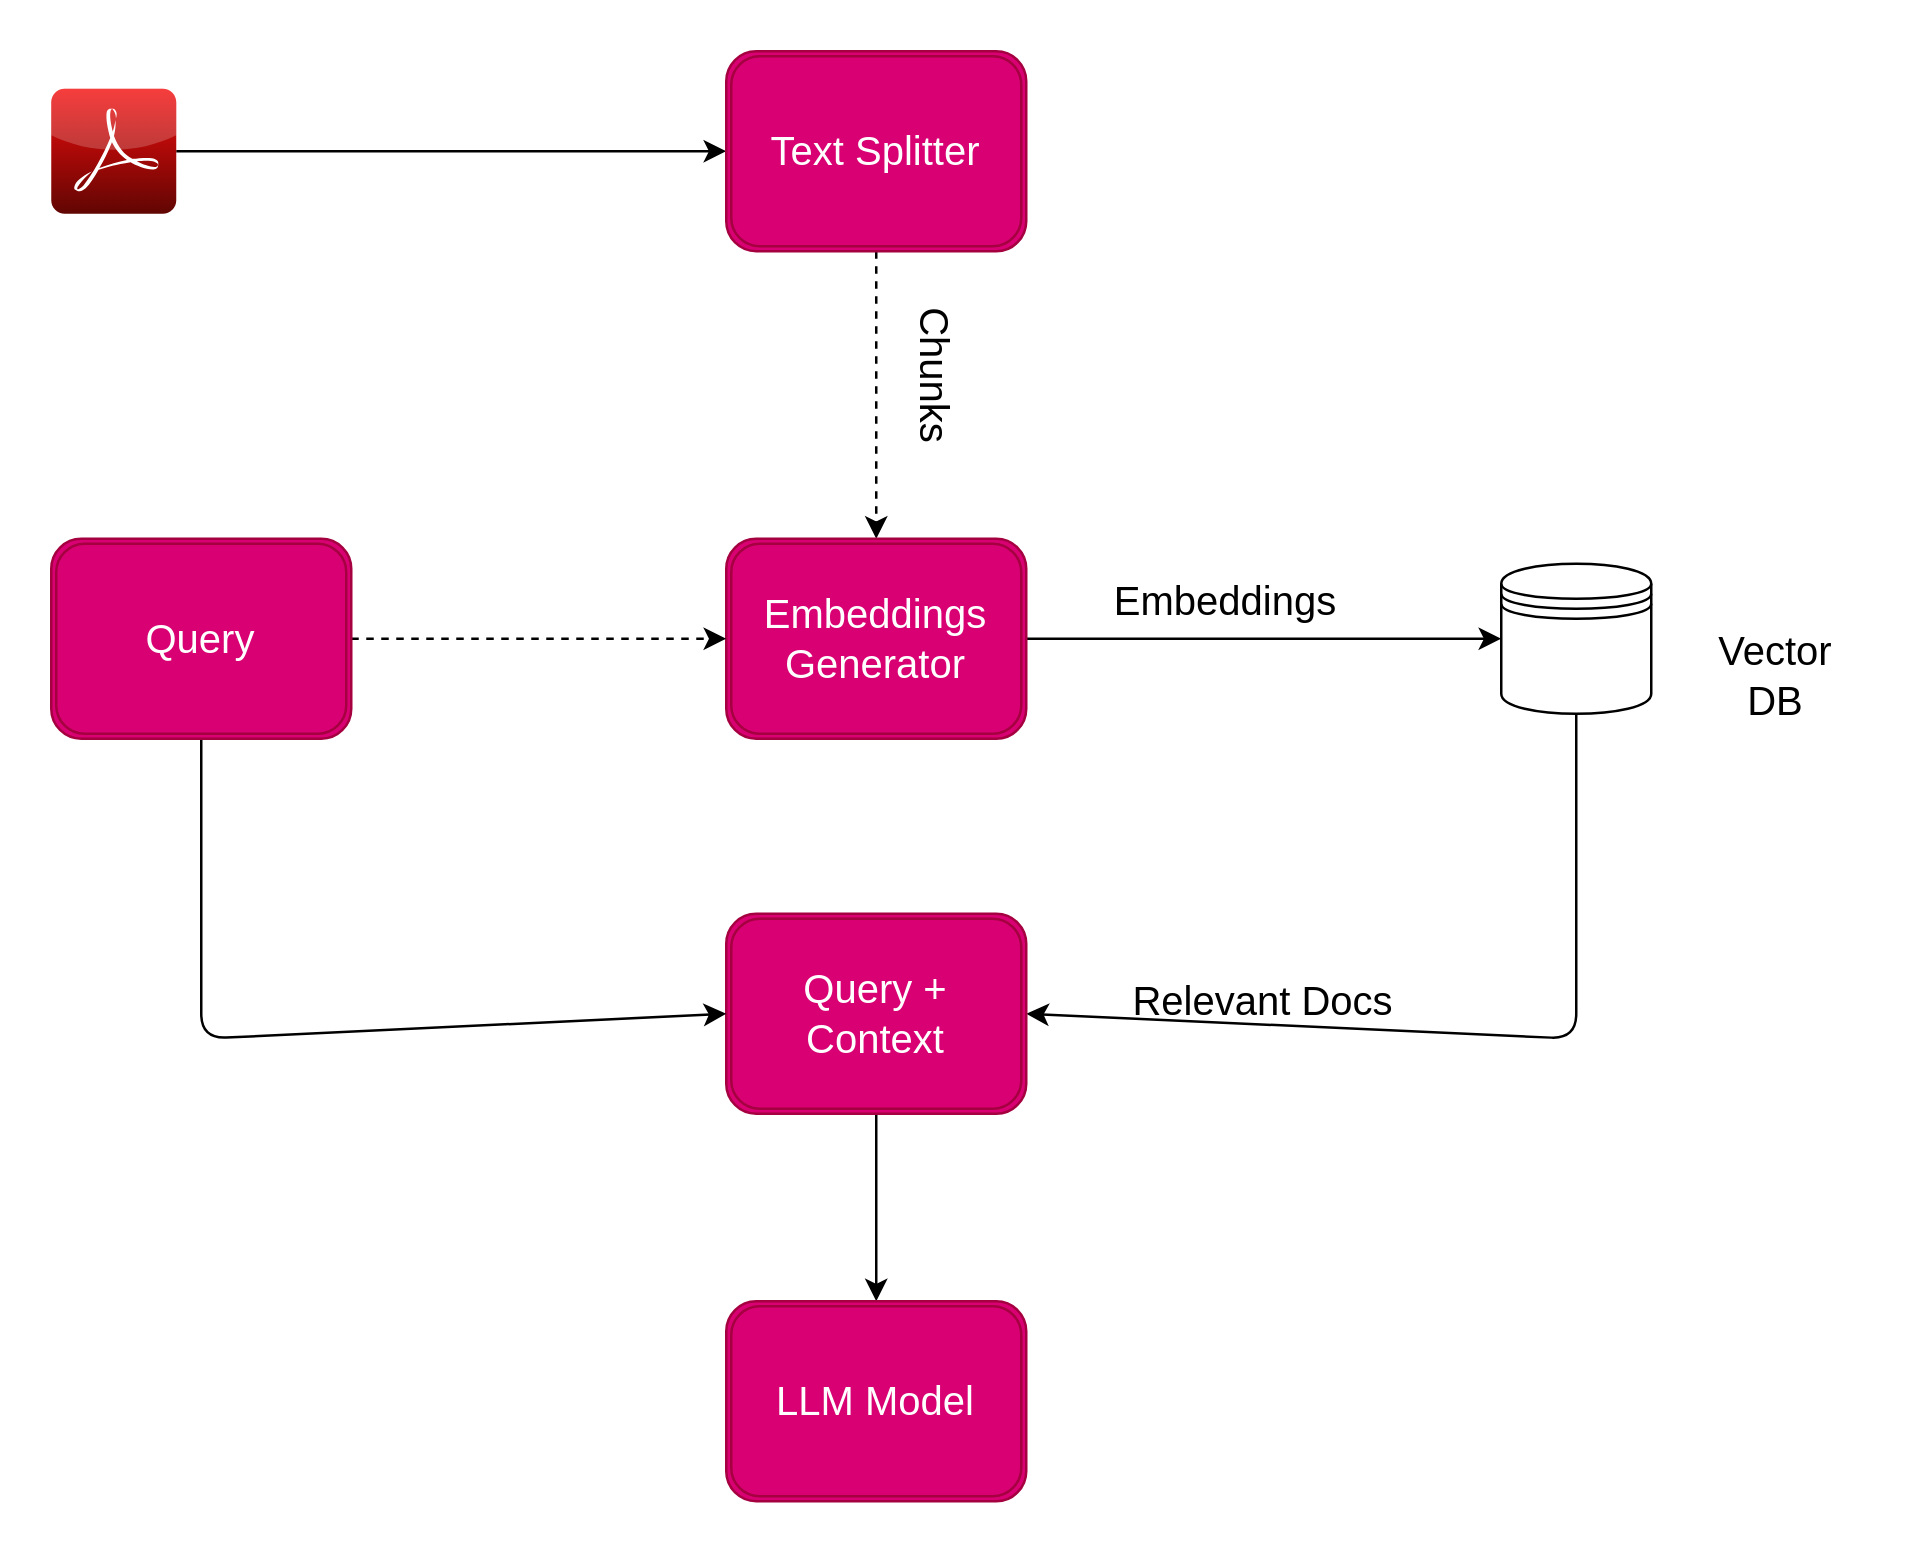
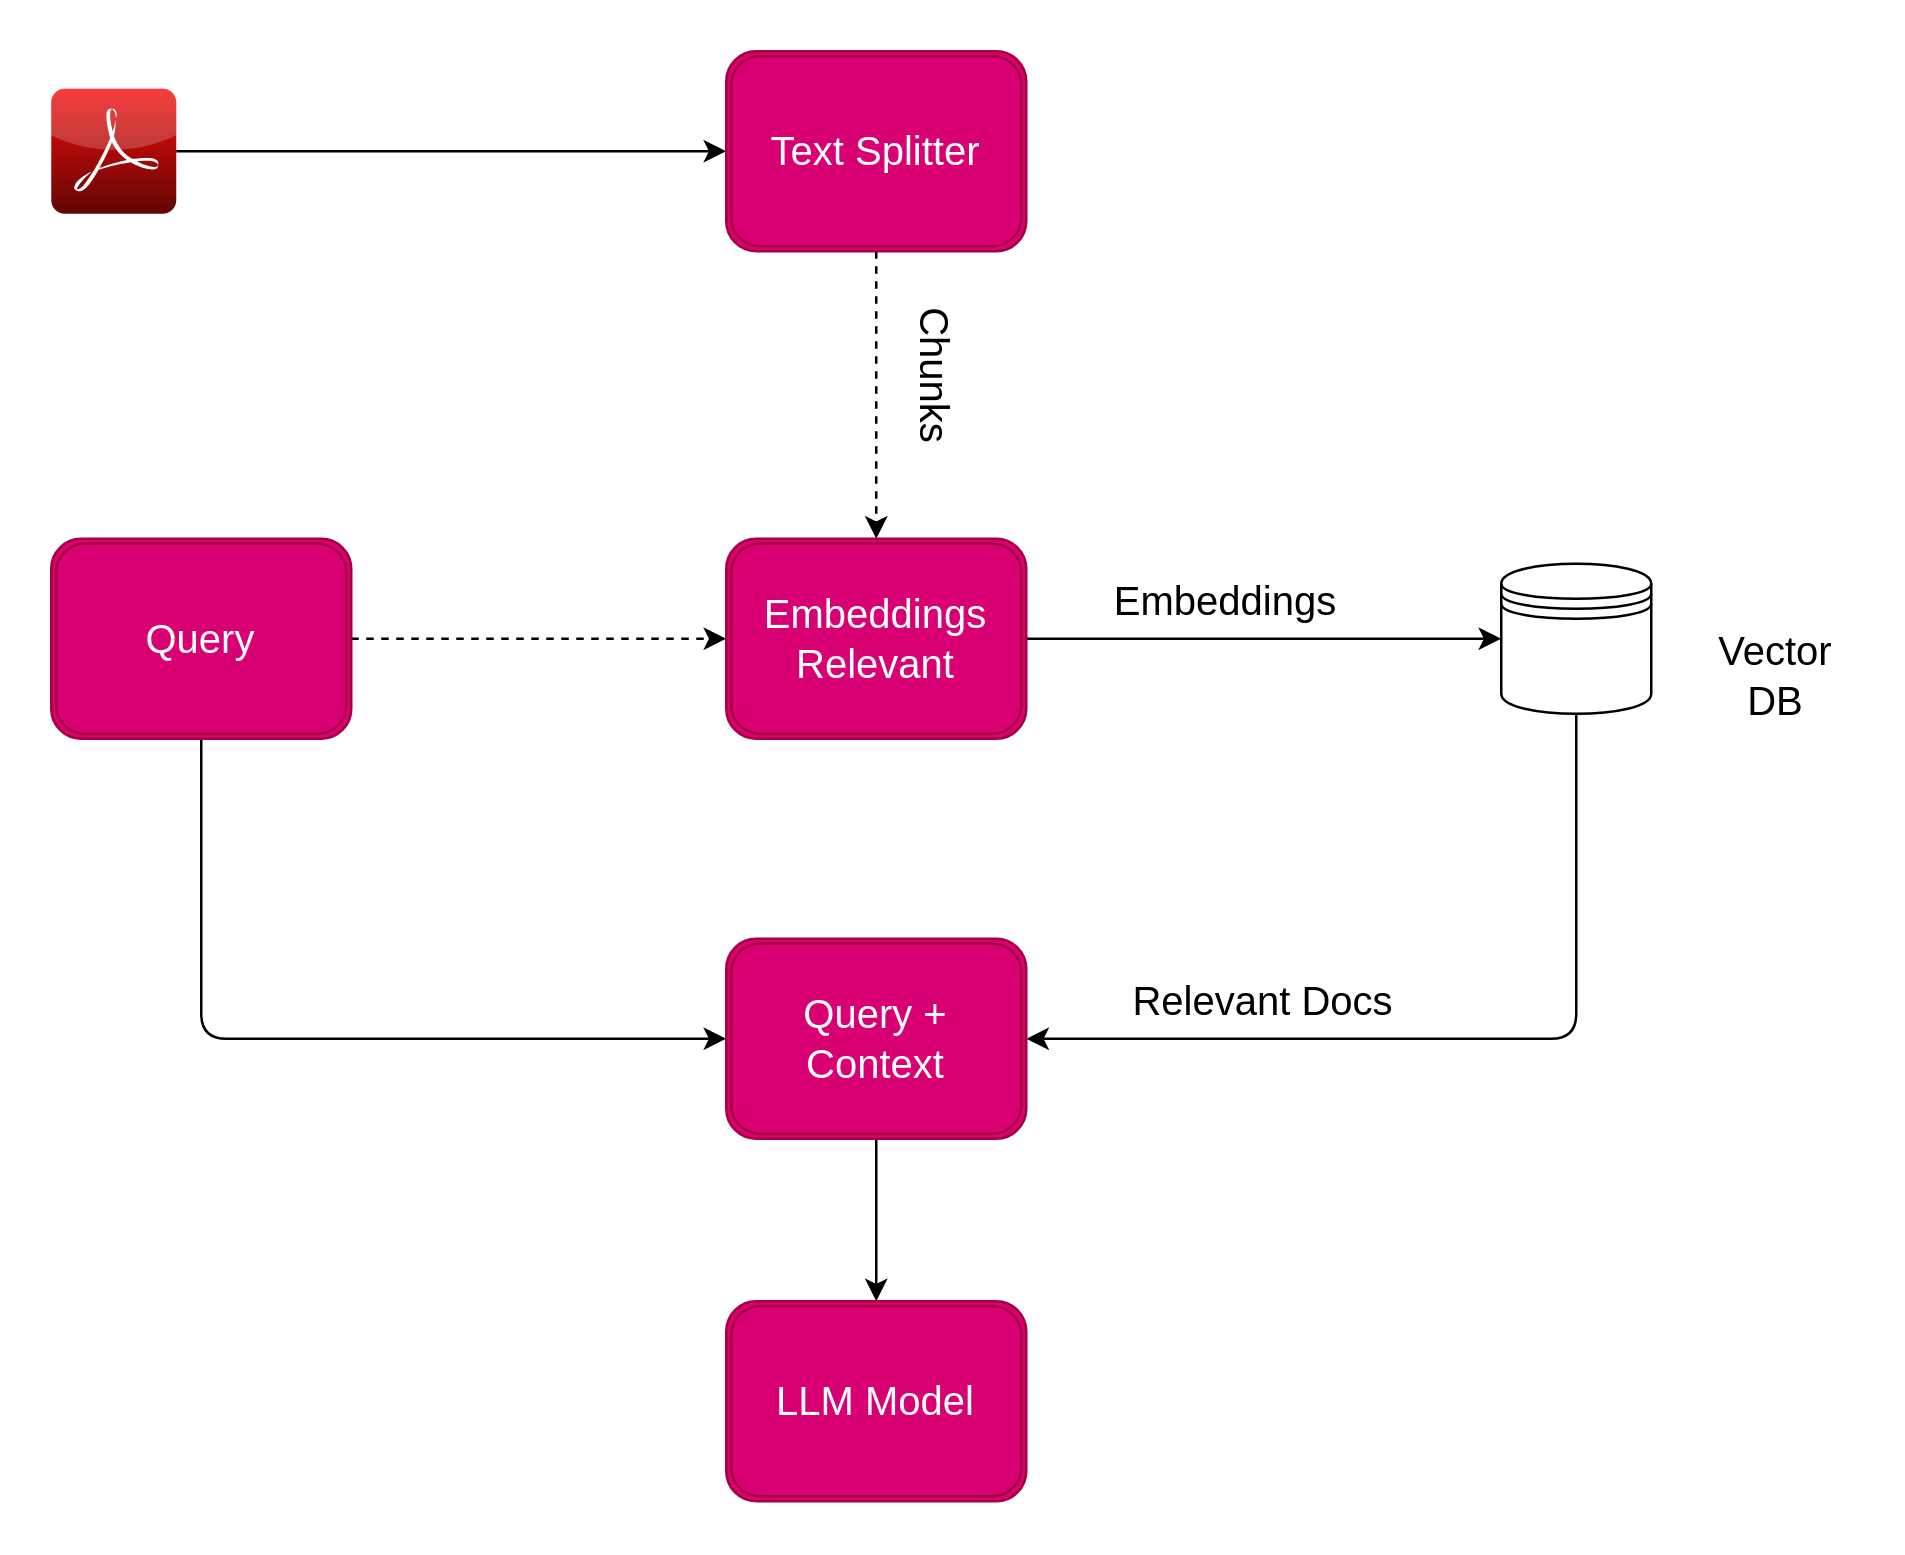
(876, 639) -> (876, 639)
(876, 1014) -> (876, 1039)
